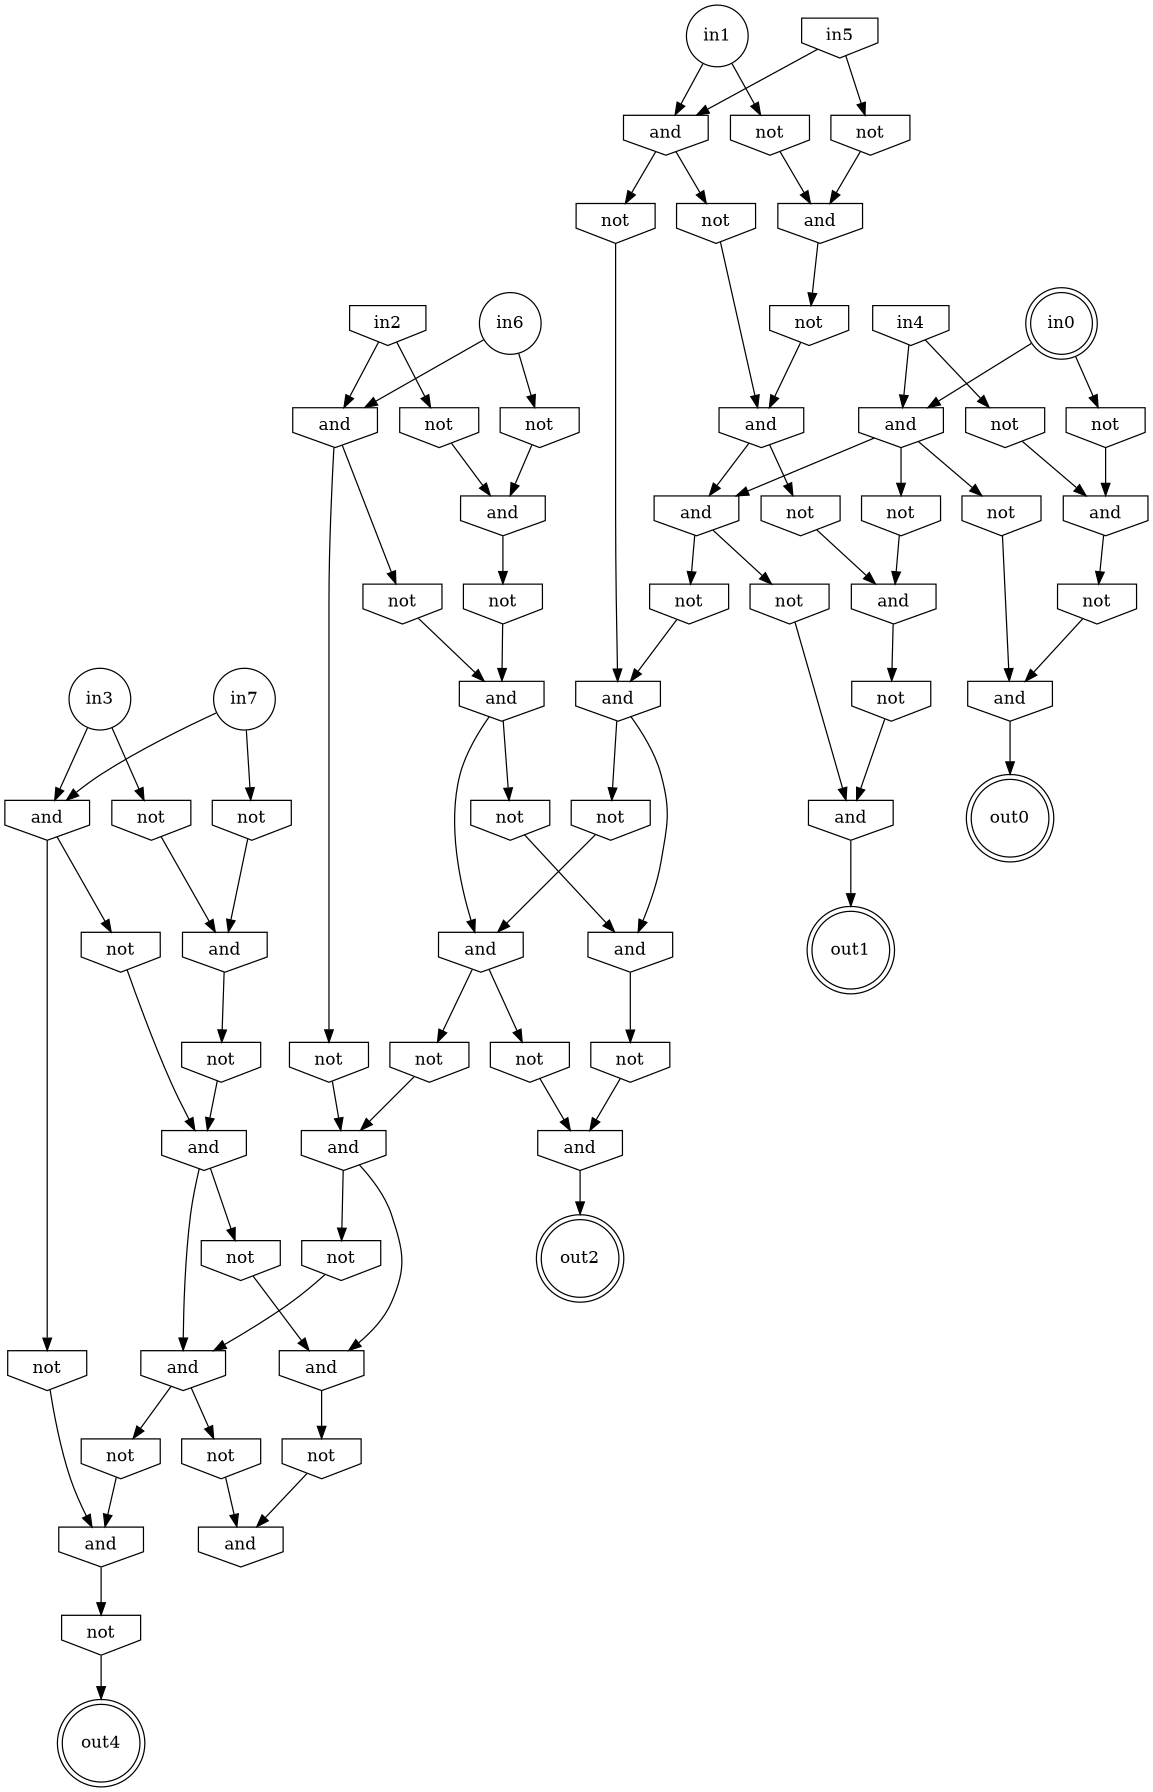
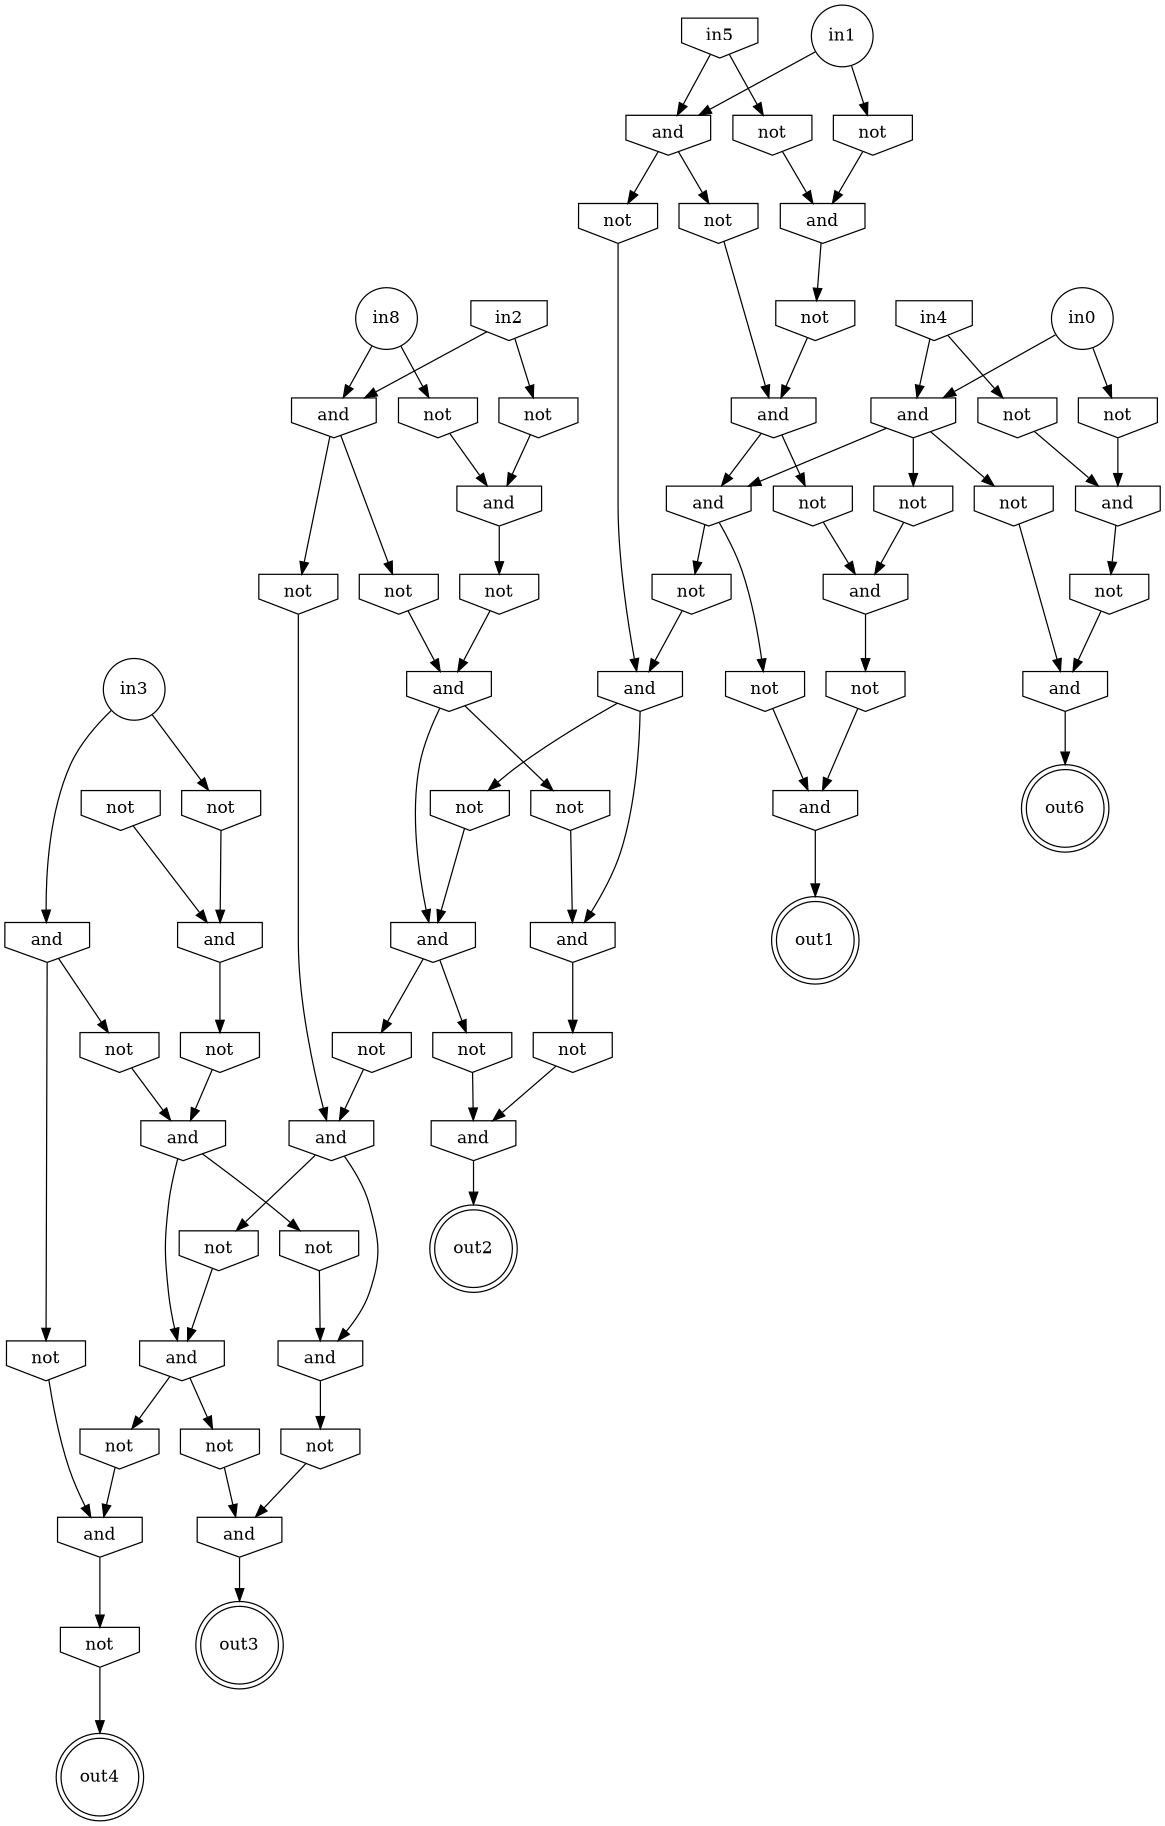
(510, 324) -> (387, 319)
(1062, 324) -> (1082, 319)
(244, 699) -> none
(1010, 818) -> (1065, 808)
none -> (240, 1645)
